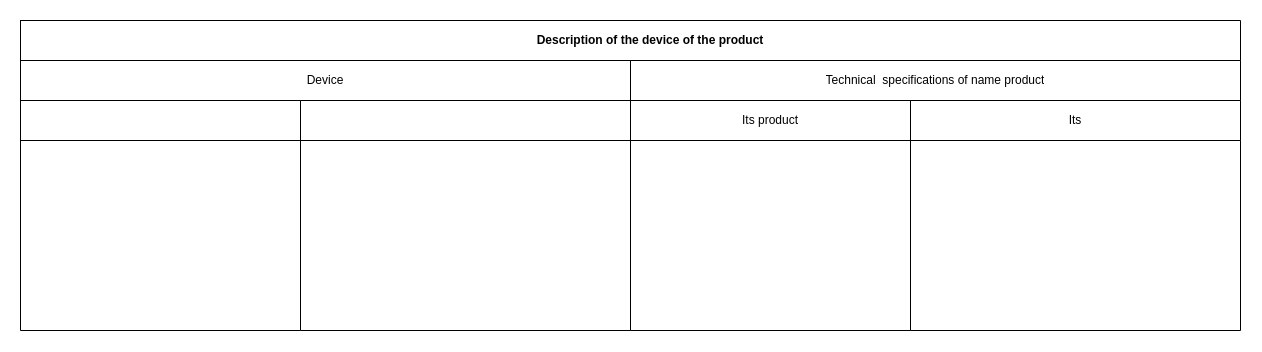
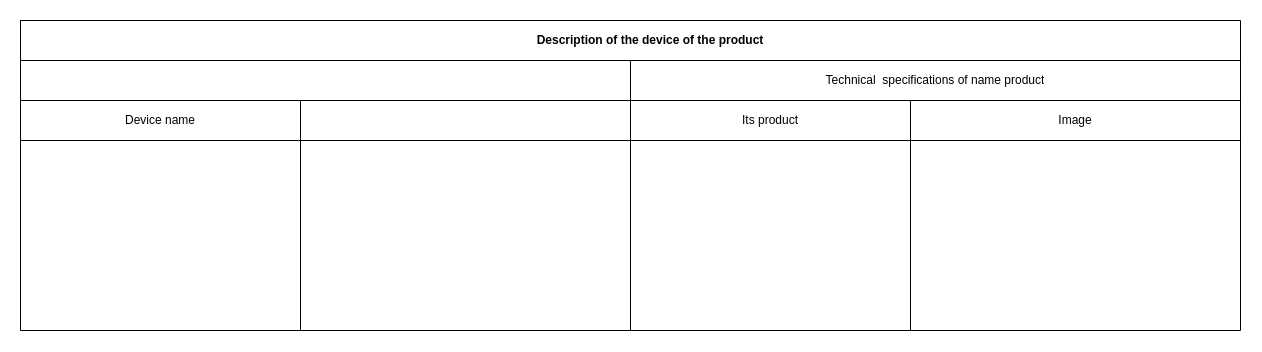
(326, 81) -> none
none -> (161, 121)
(1076, 121) -> (1076, 121)
